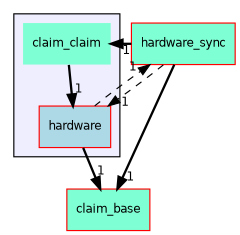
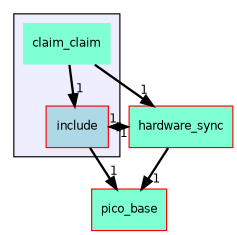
(127, 44) -> (112, 77)
(75, 127) -> (77, 127)
(108, 210) -> (129, 210)
